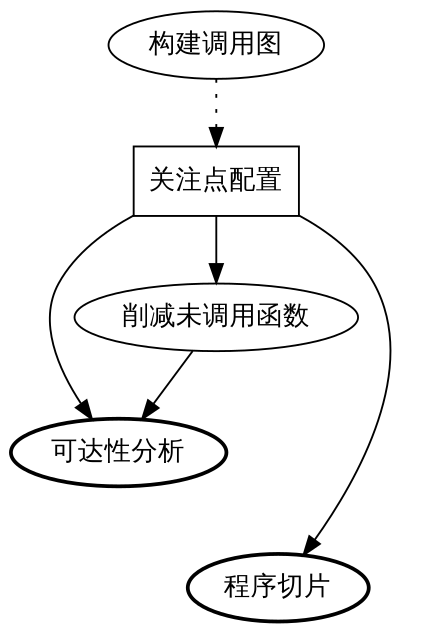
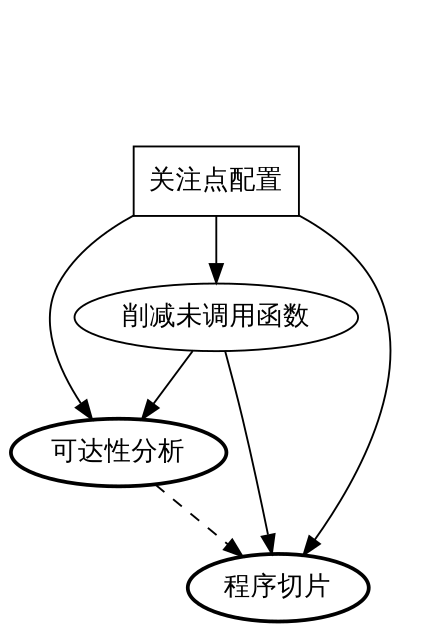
(216, 45) -> none
none -> (248, 443)
none -> (192, 515)
